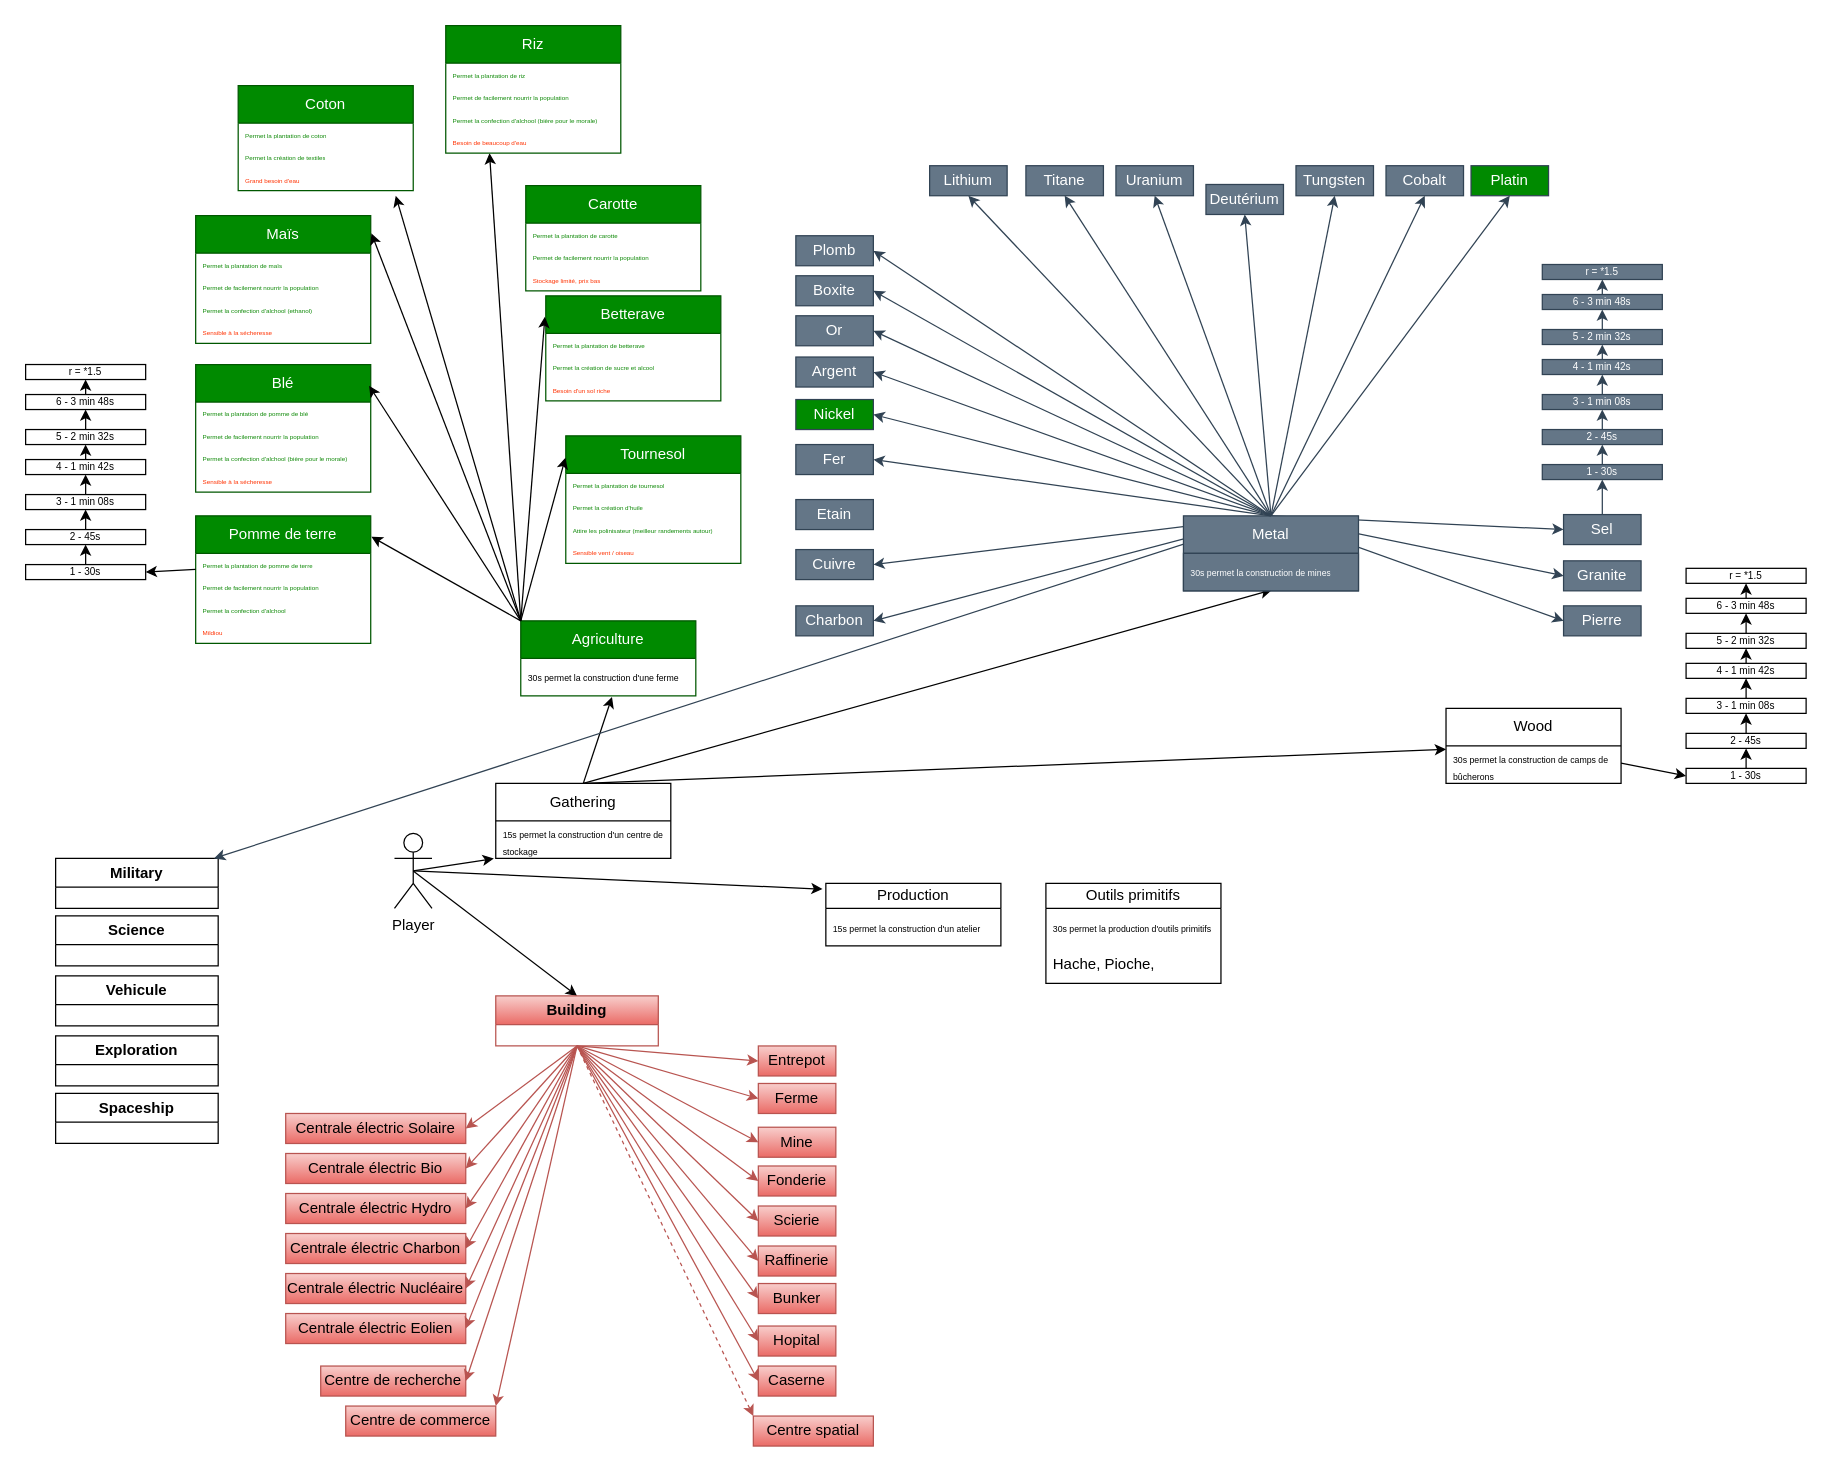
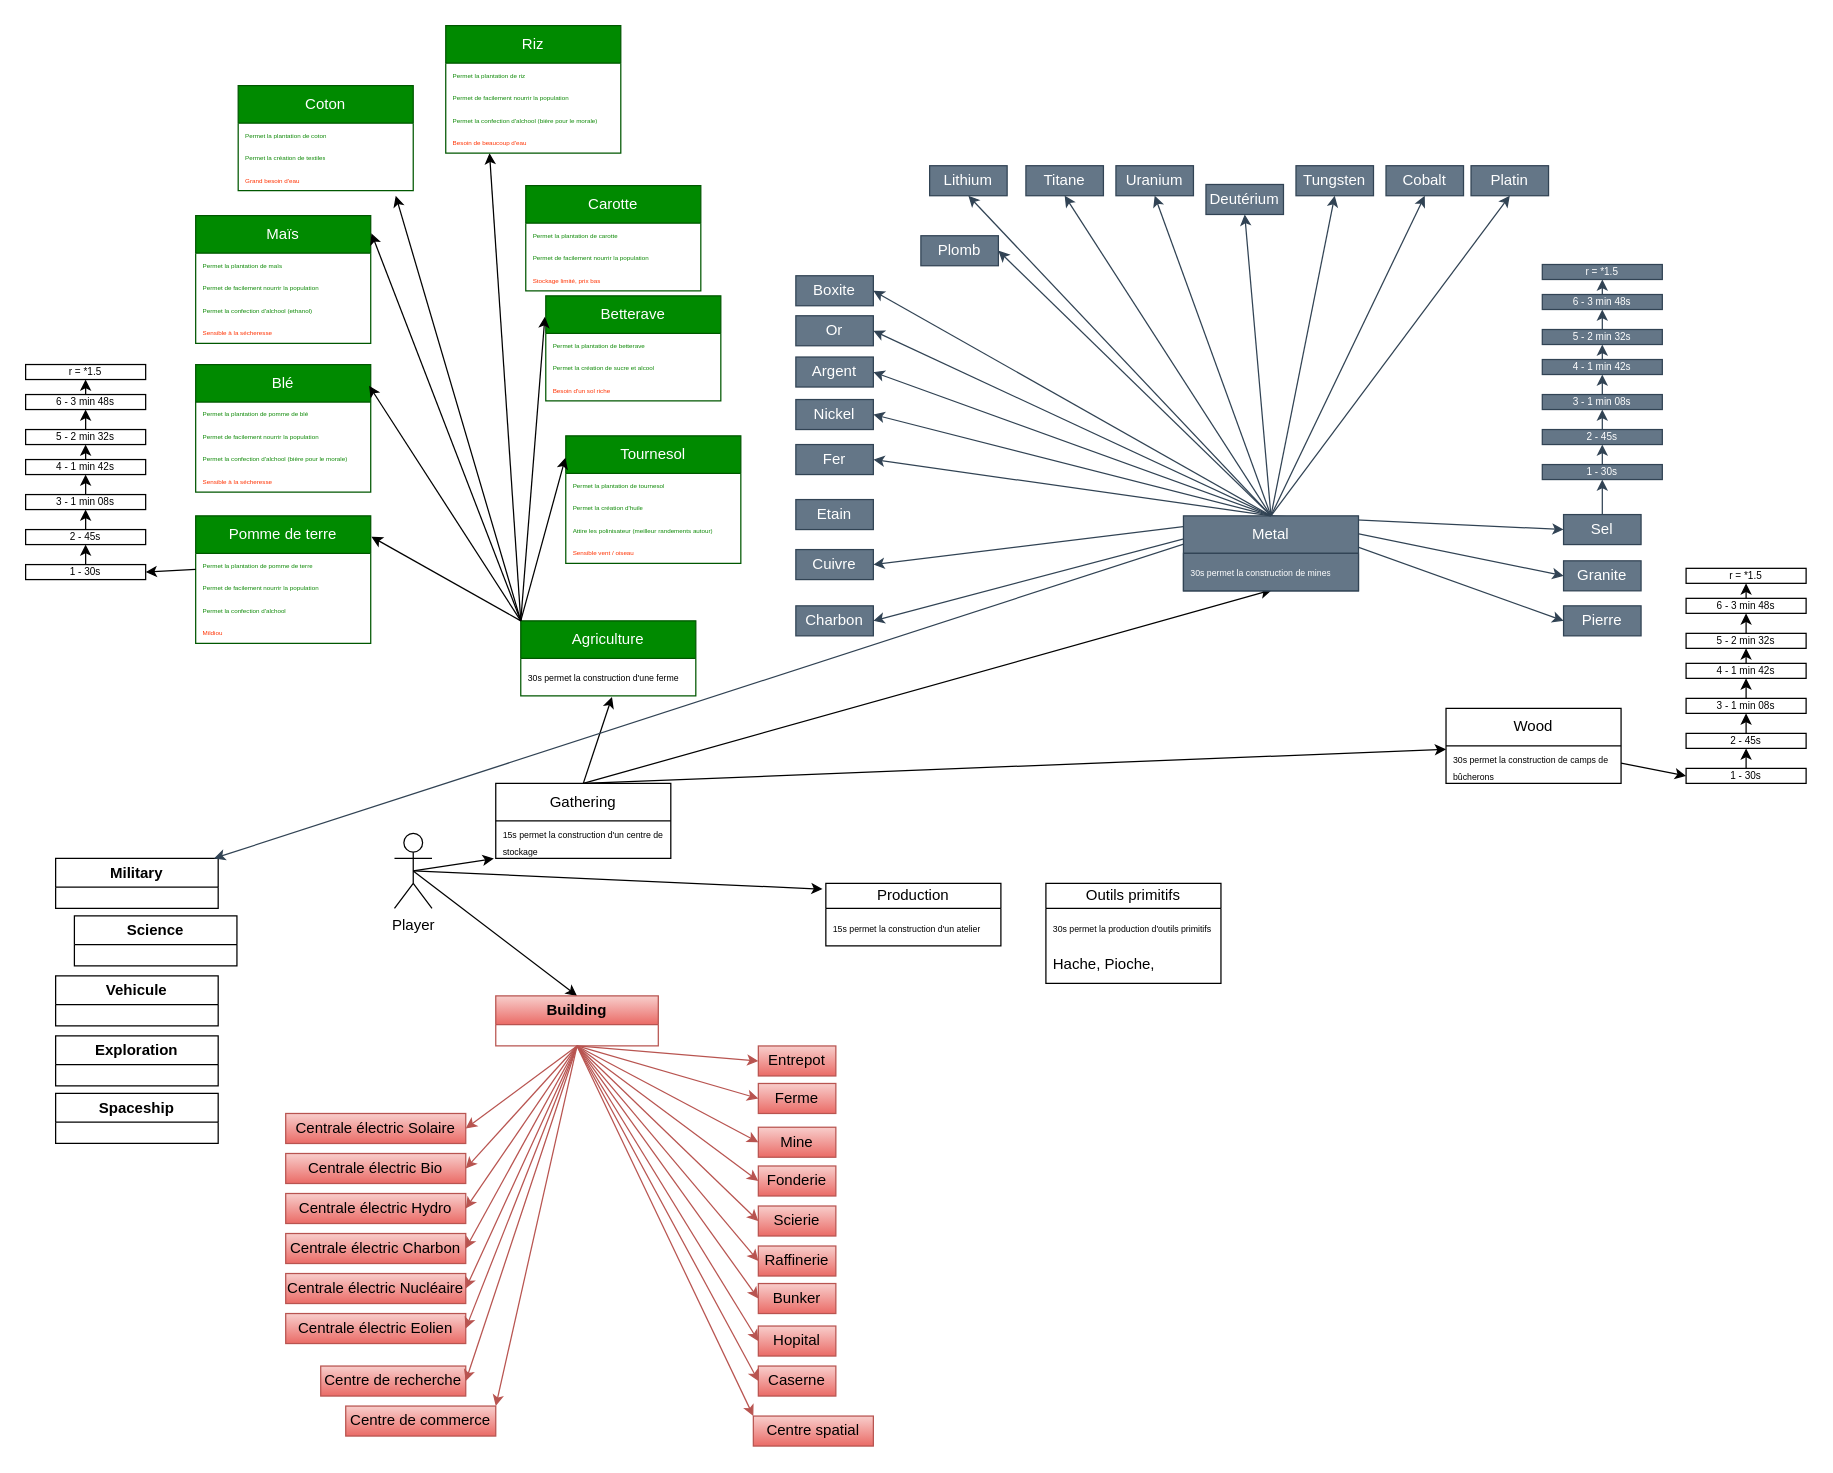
(1509, 181) -> (1509, 181)
(834, 251) -> (959, 251)
(834, 414) -> (834, 414)
(137, 941) -> (156, 941)
(671, 1244) -> (671, 1244)
